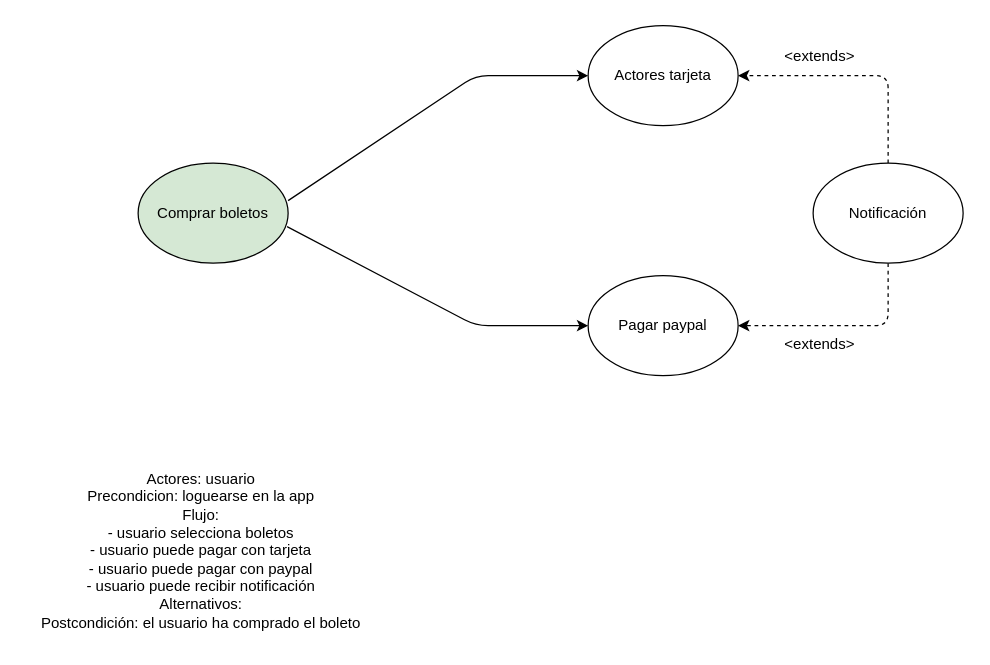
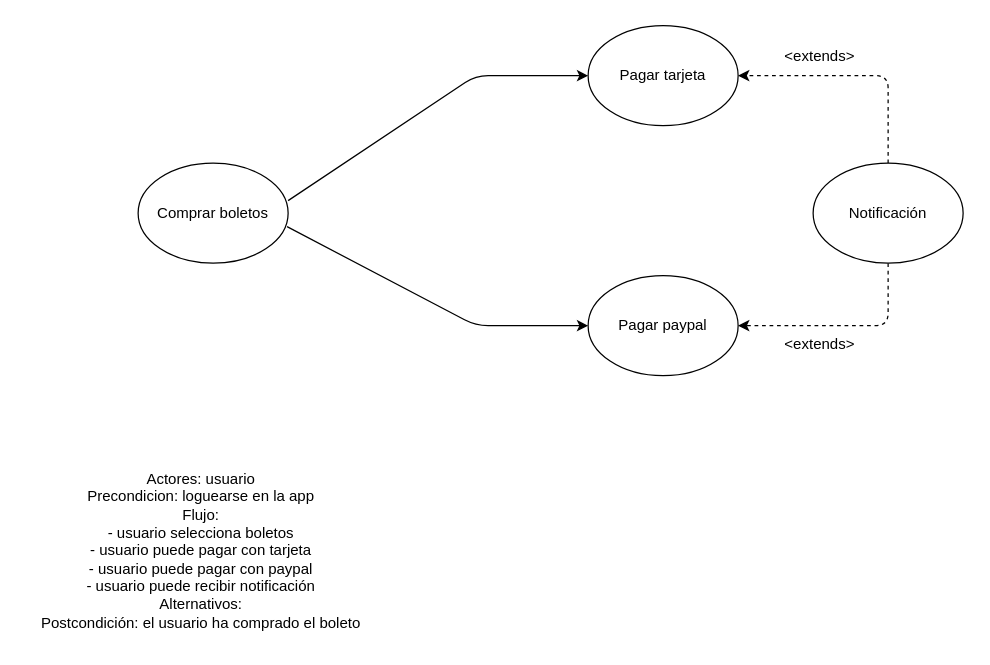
(663, 76) -> (663, 76)
(213, 213) -> (213, 213)
